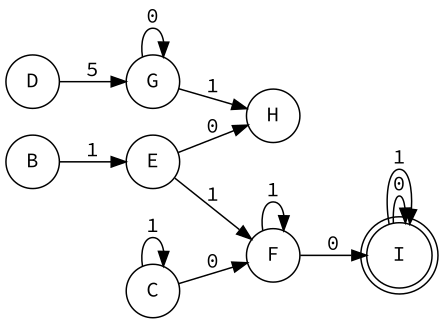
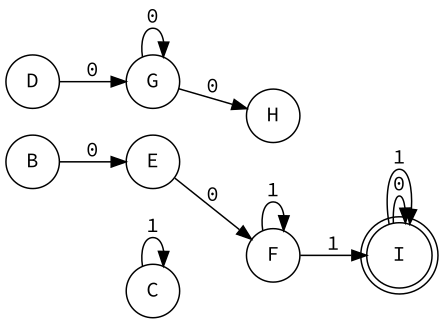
(93, 71) -> (93, 71)
(213, 87) -> (213, 87)
(206, 142) -> none
(93, 151) -> (93, 151)
(213, 195) -> (213, 195)
(333, 244) -> (333, 244)
(206, 275) -> none
